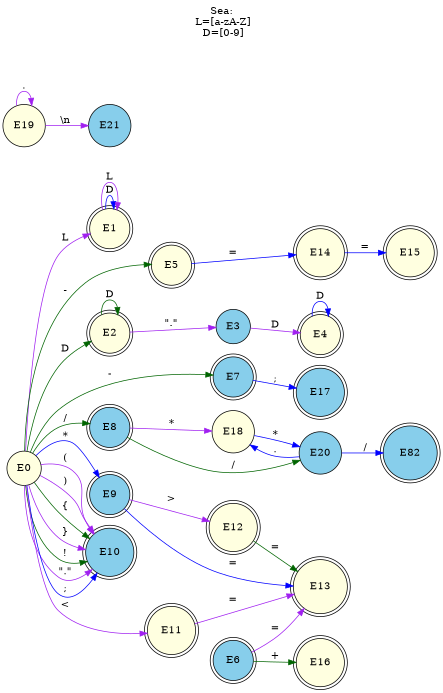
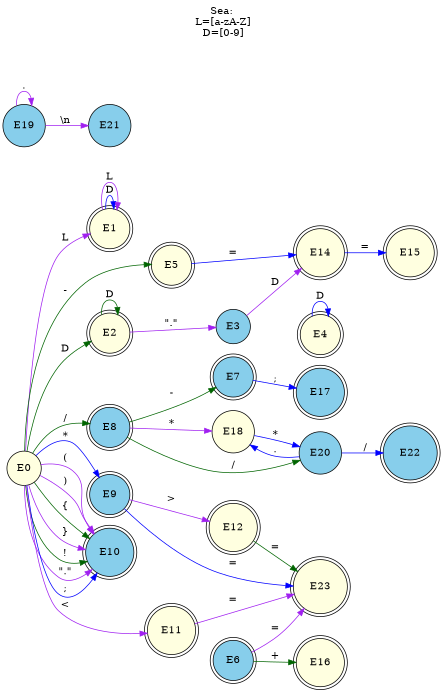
(24, 126) -> (24, 126)
(272, 330) -> (271, 294)
(104, 386) -> (170, 409)
(410, 453) -> (410, 453)
(320, 587) -> (320, 587)
